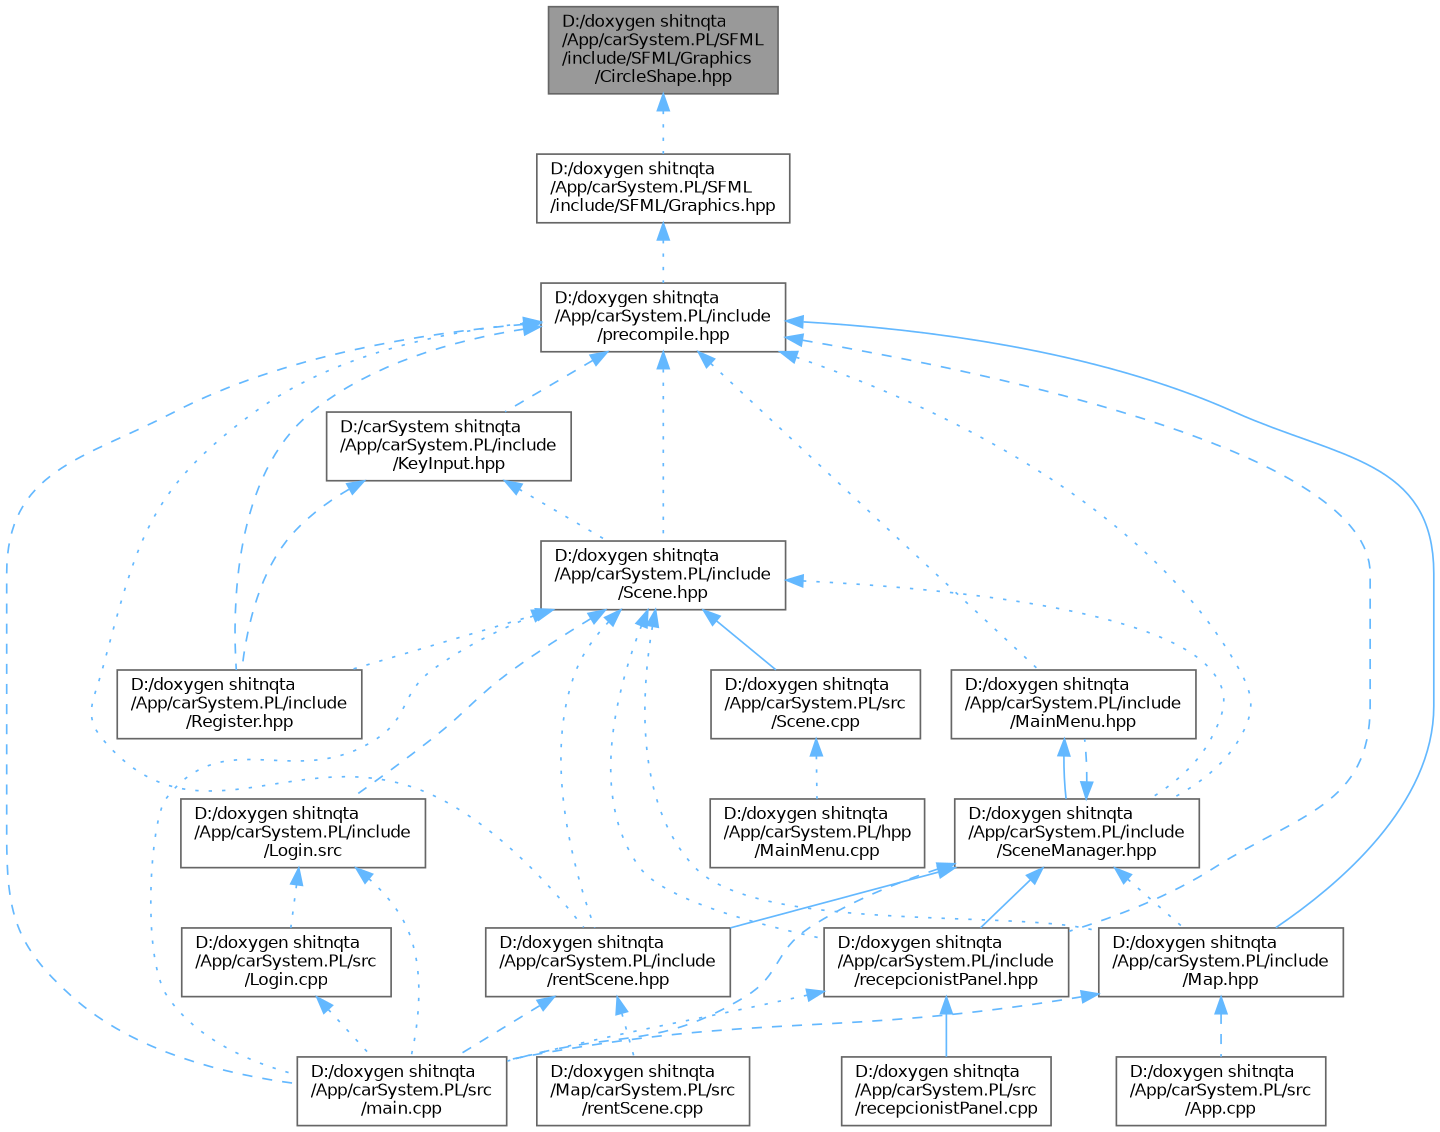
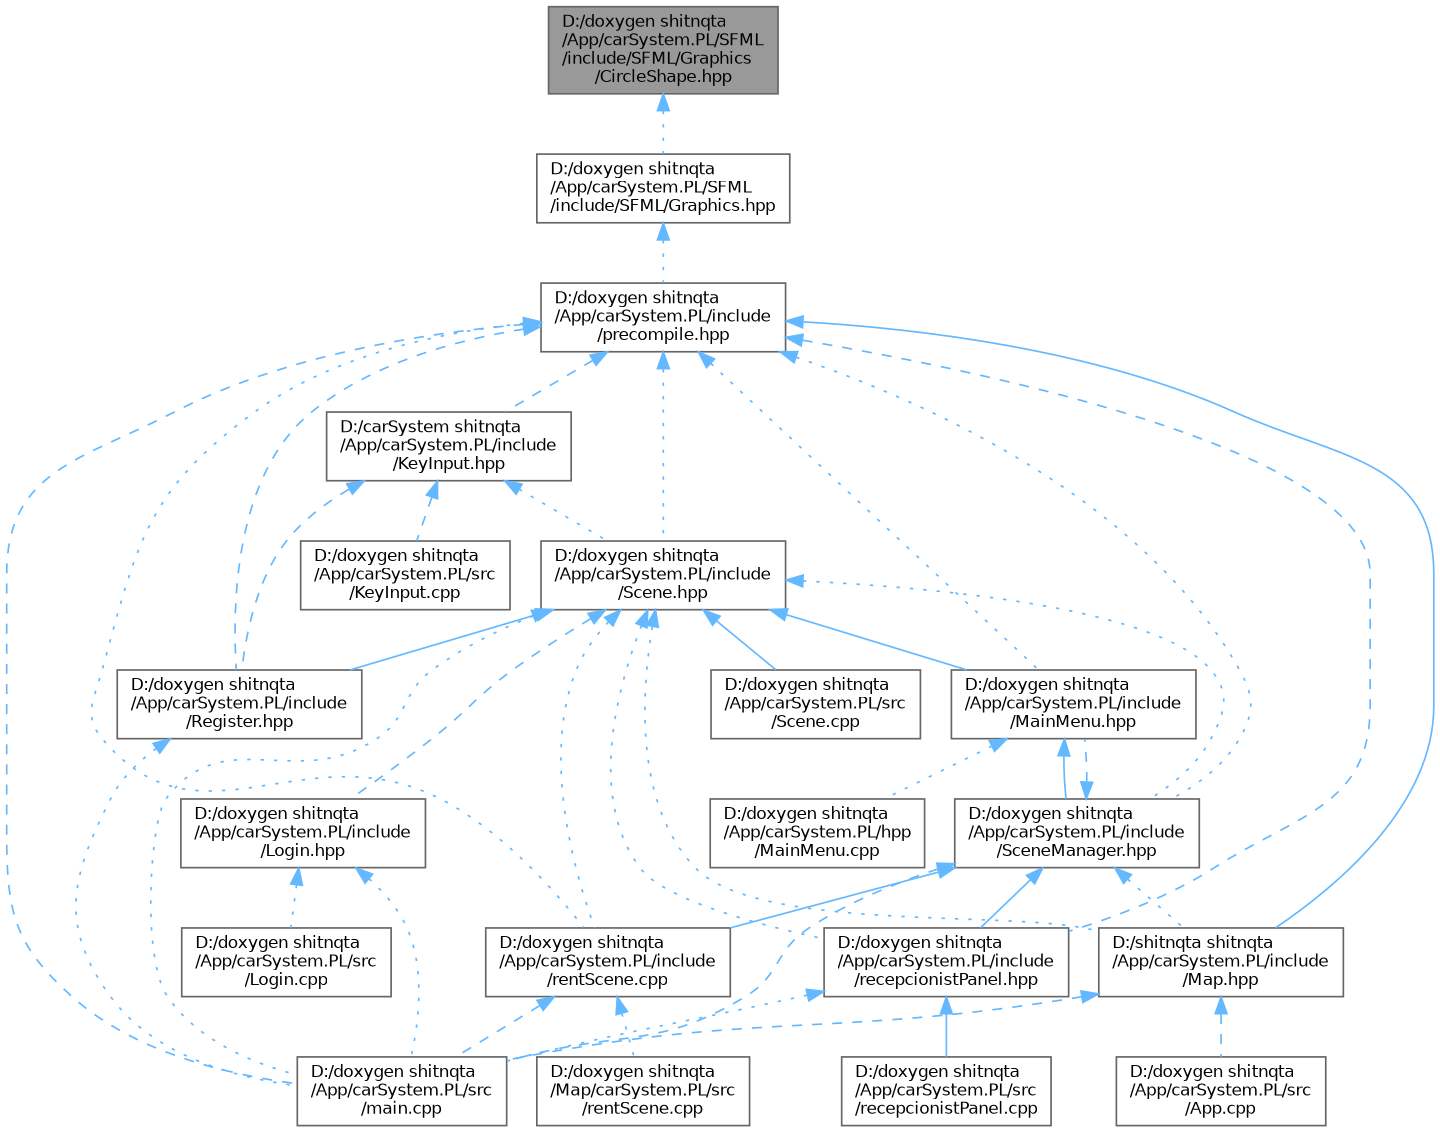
none -> (405, 575)
(443, 642) -> (443, 642)
none -> (877, 642)
(817, 777) -> (938, 772)
(303, 833) -> (303, 833)
(608, 962) -> (608, 962)
(1221, 962) -> (1221, 962)
(350, 1033) -> (93, 968)
